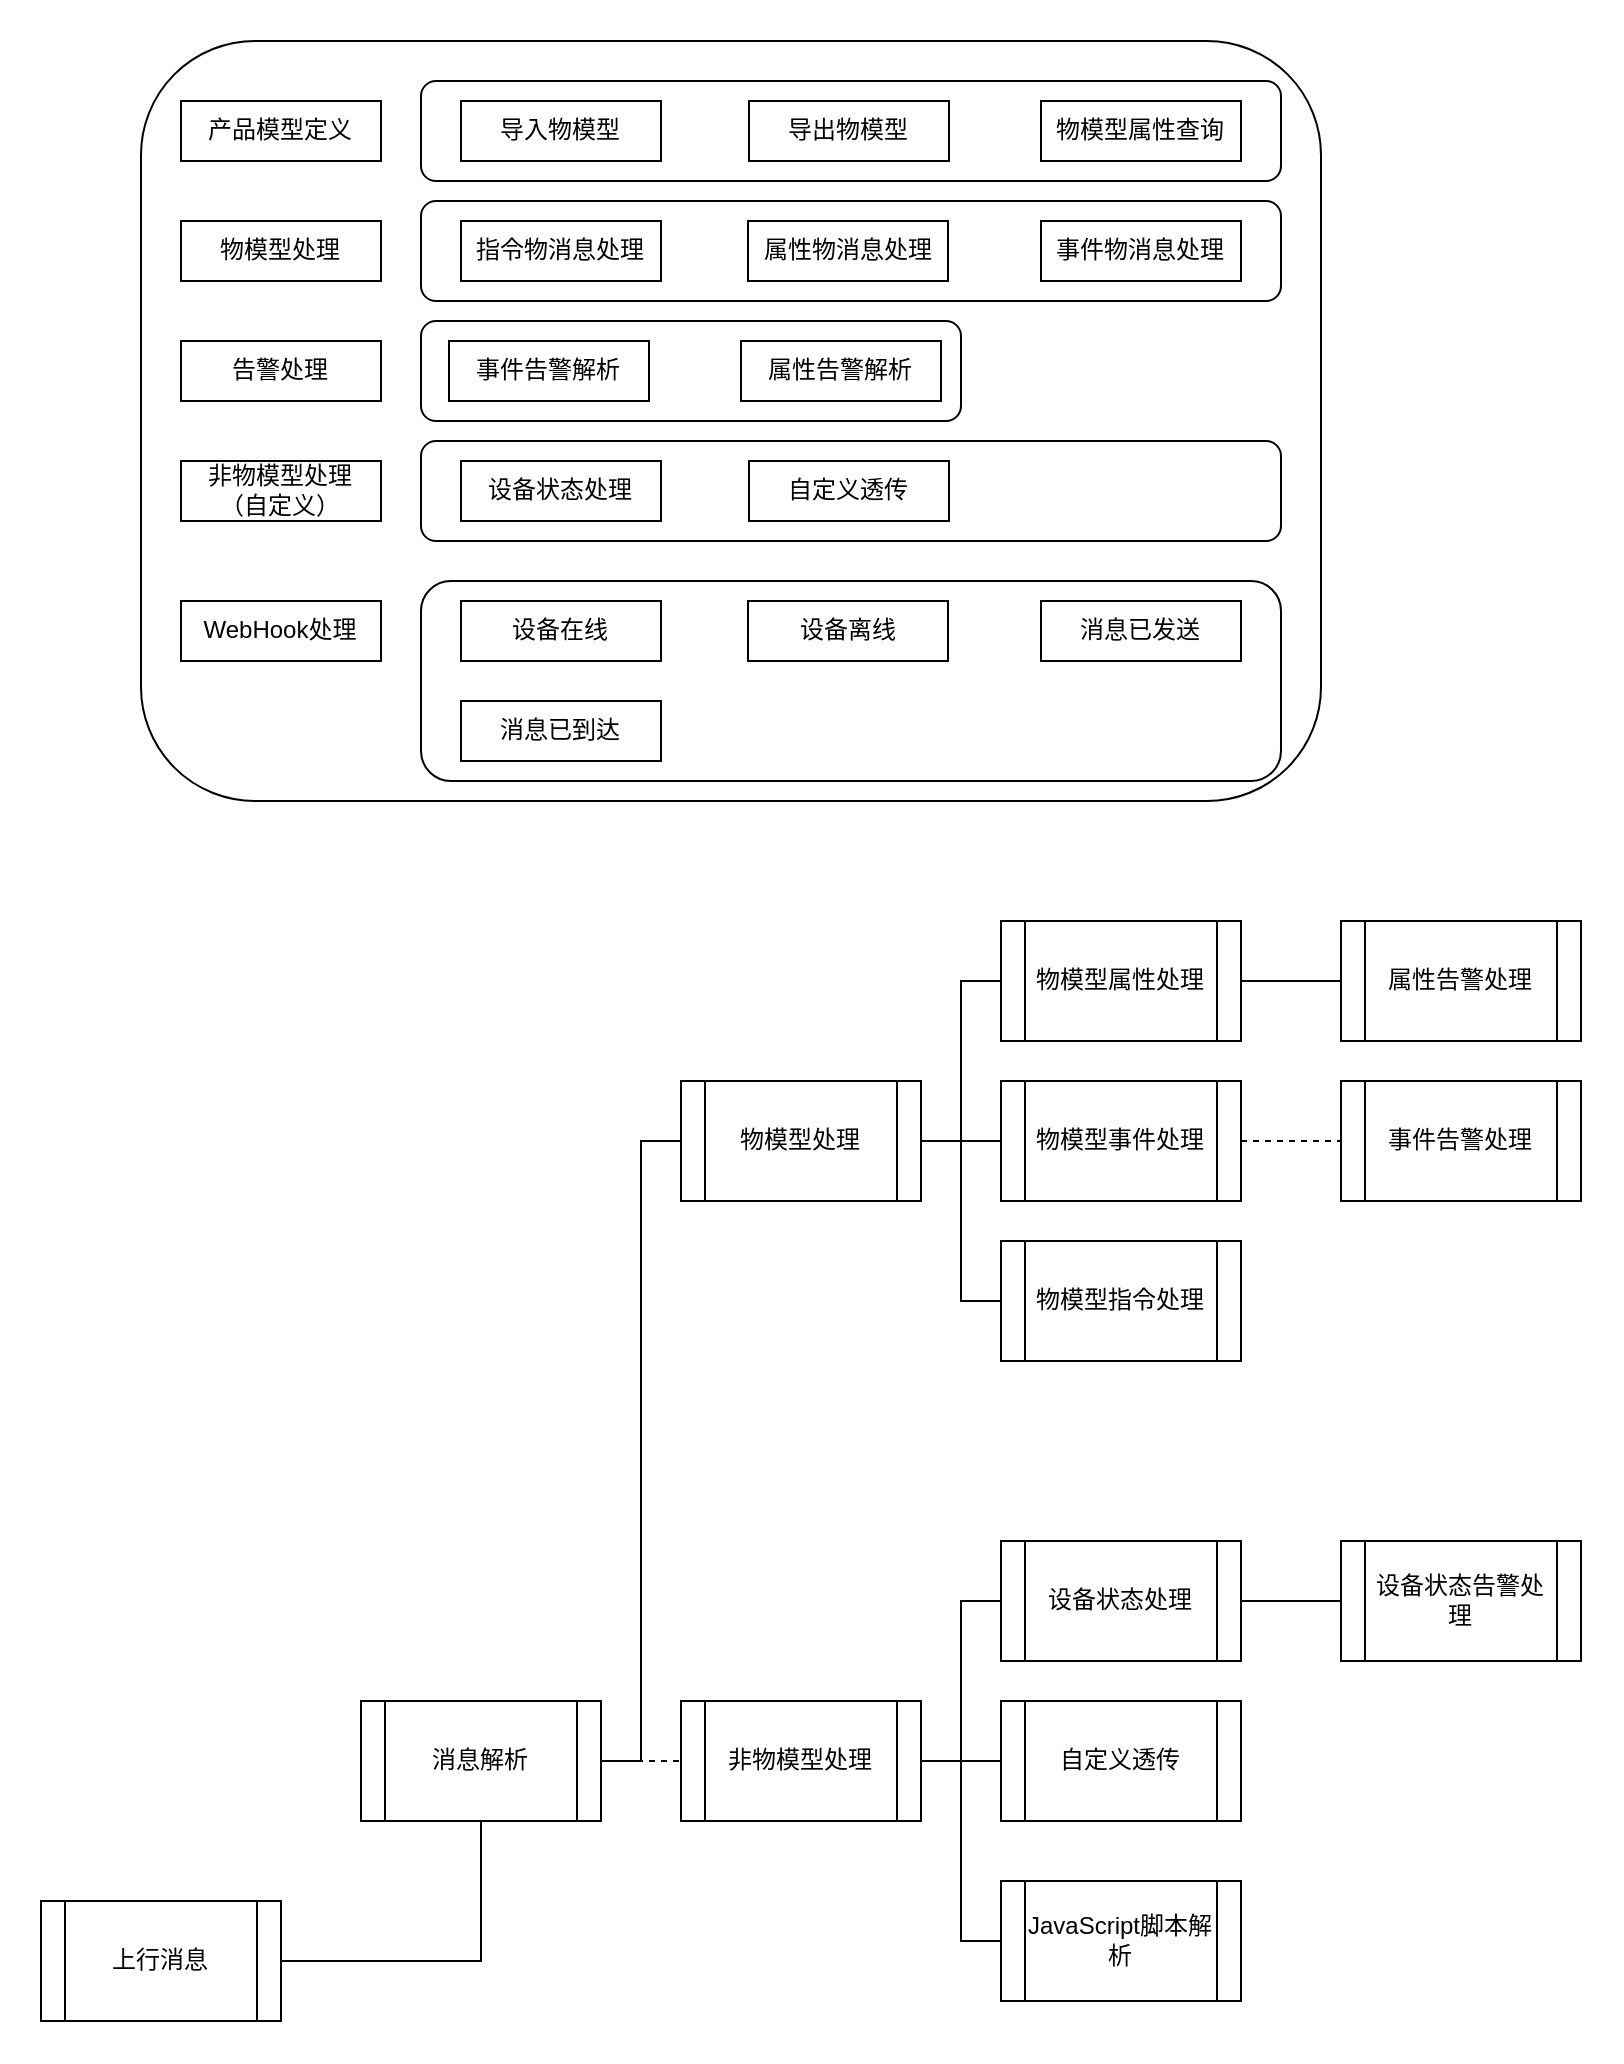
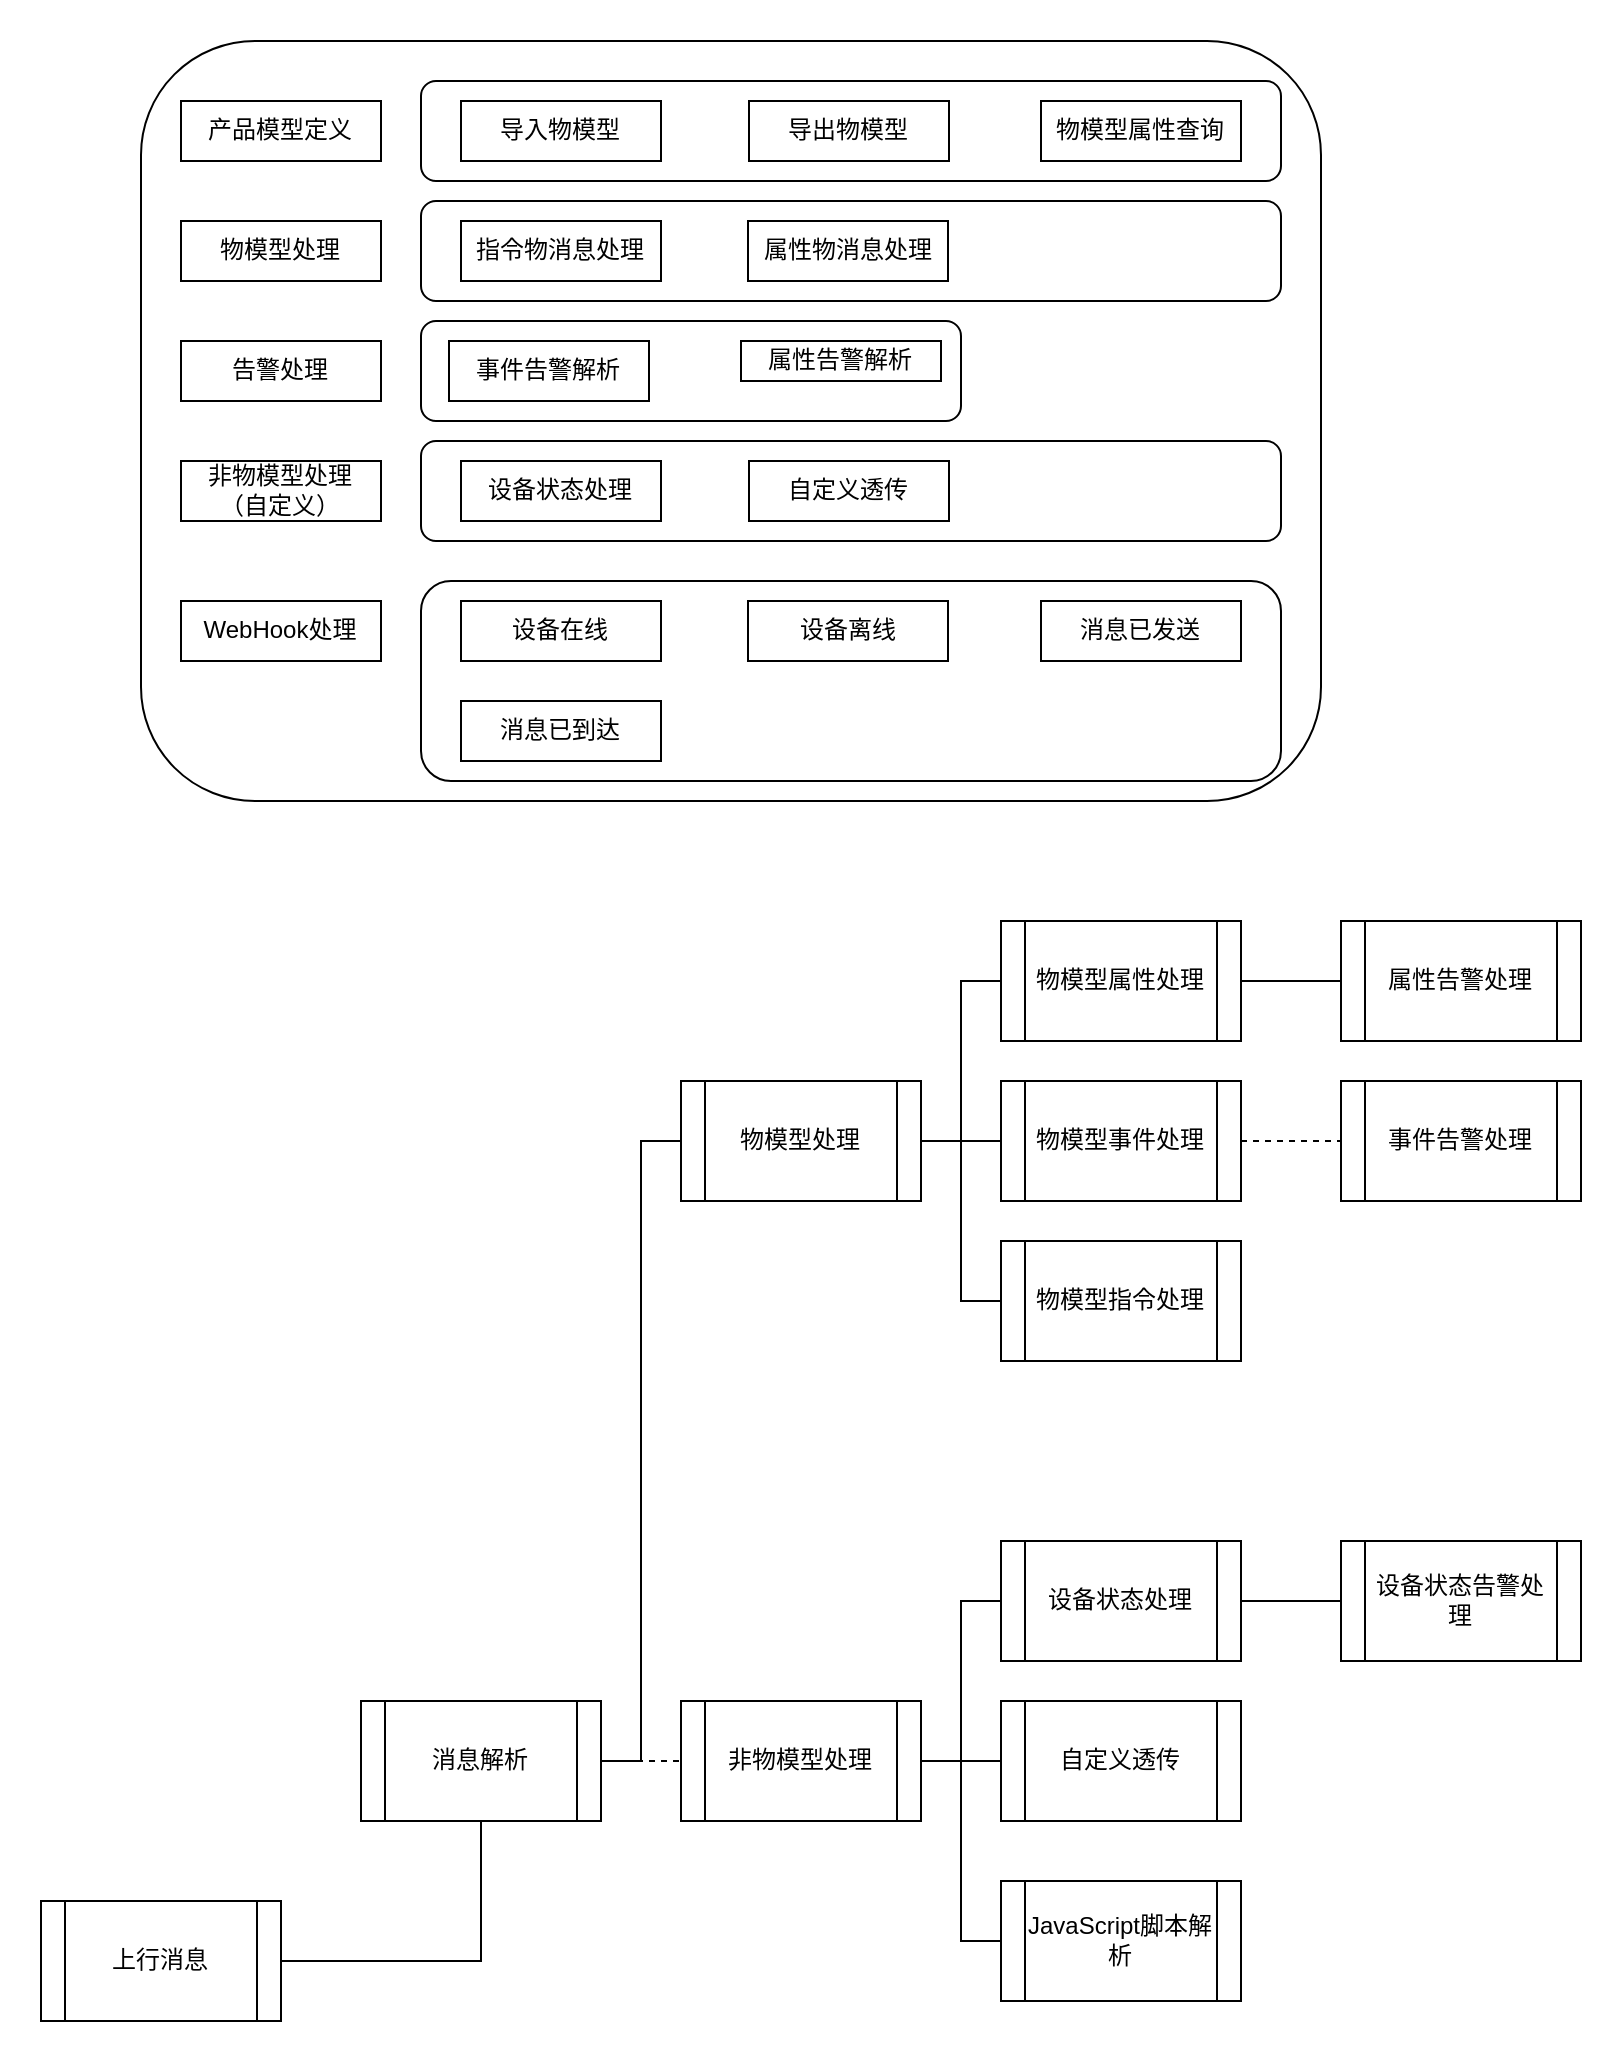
(1141, 251) -> none
(841, 371) -> (841, 361)
